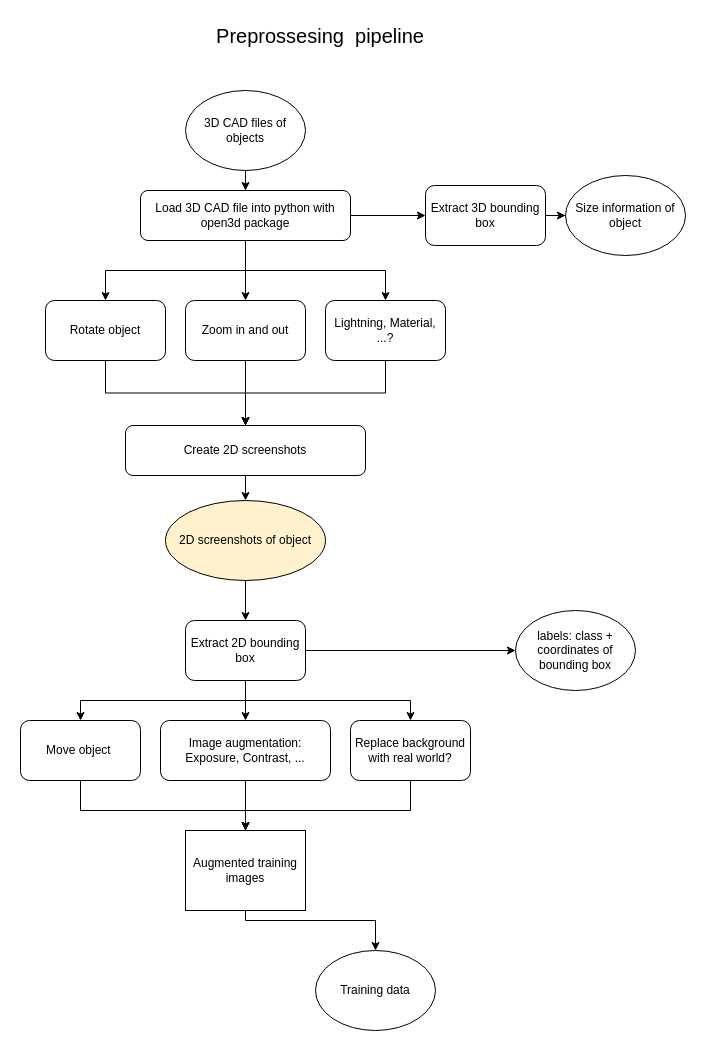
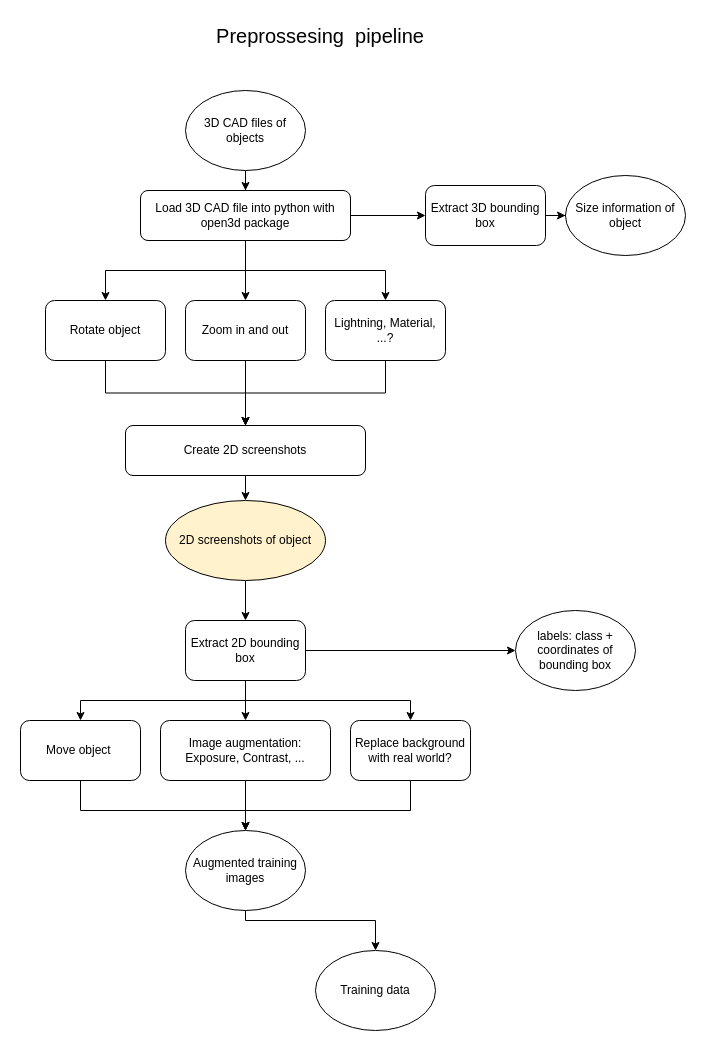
(246, 871) -> (246, 871)
